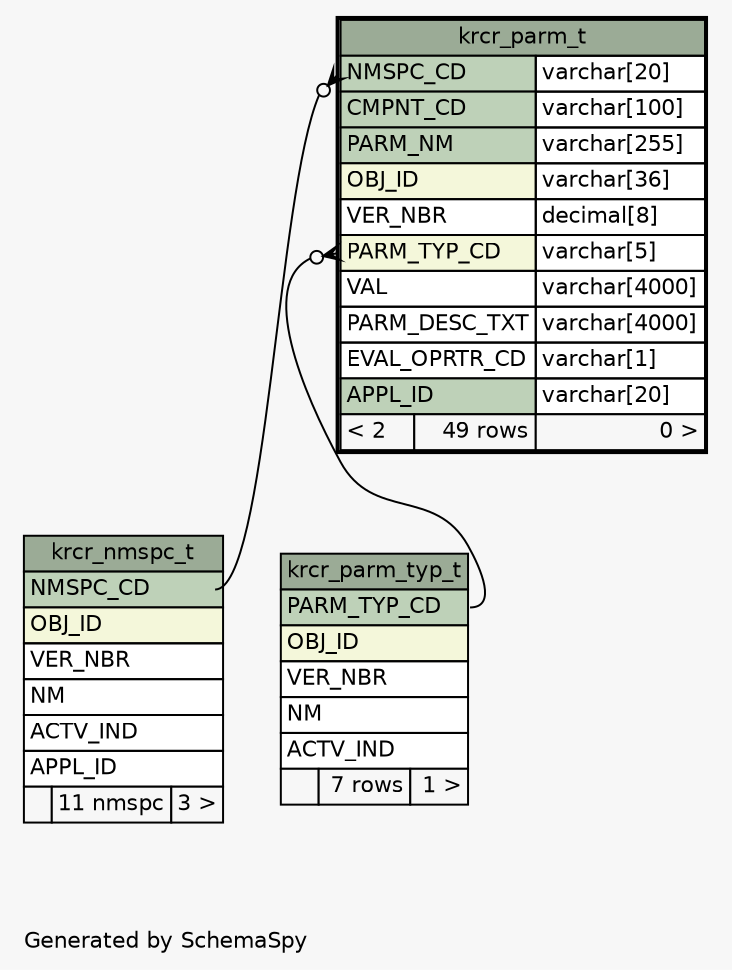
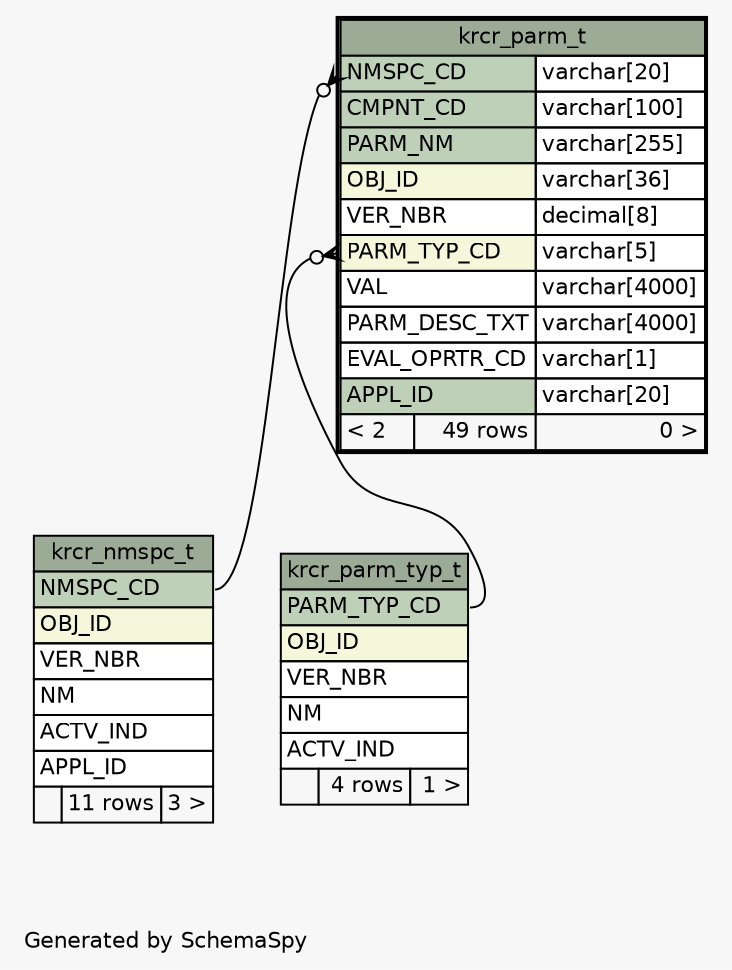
(367, 786) -> (367, 786)
(112, 804) -> (112, 804)
